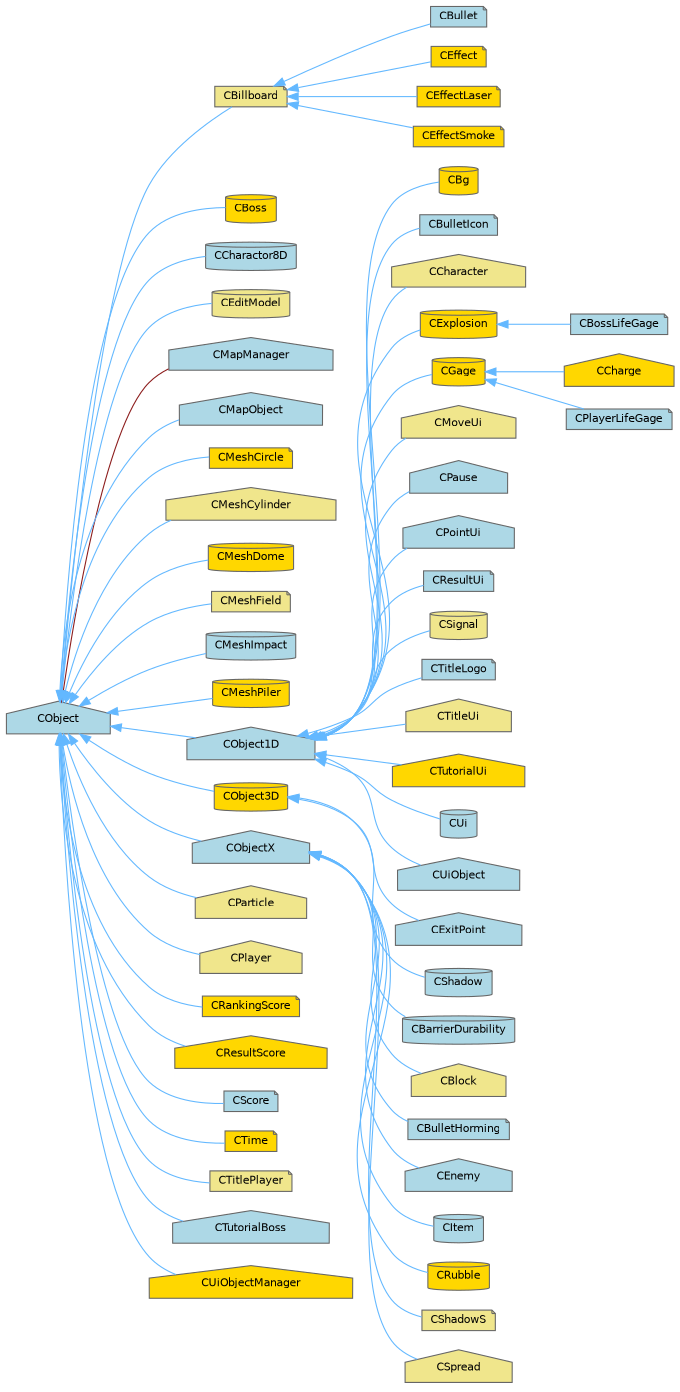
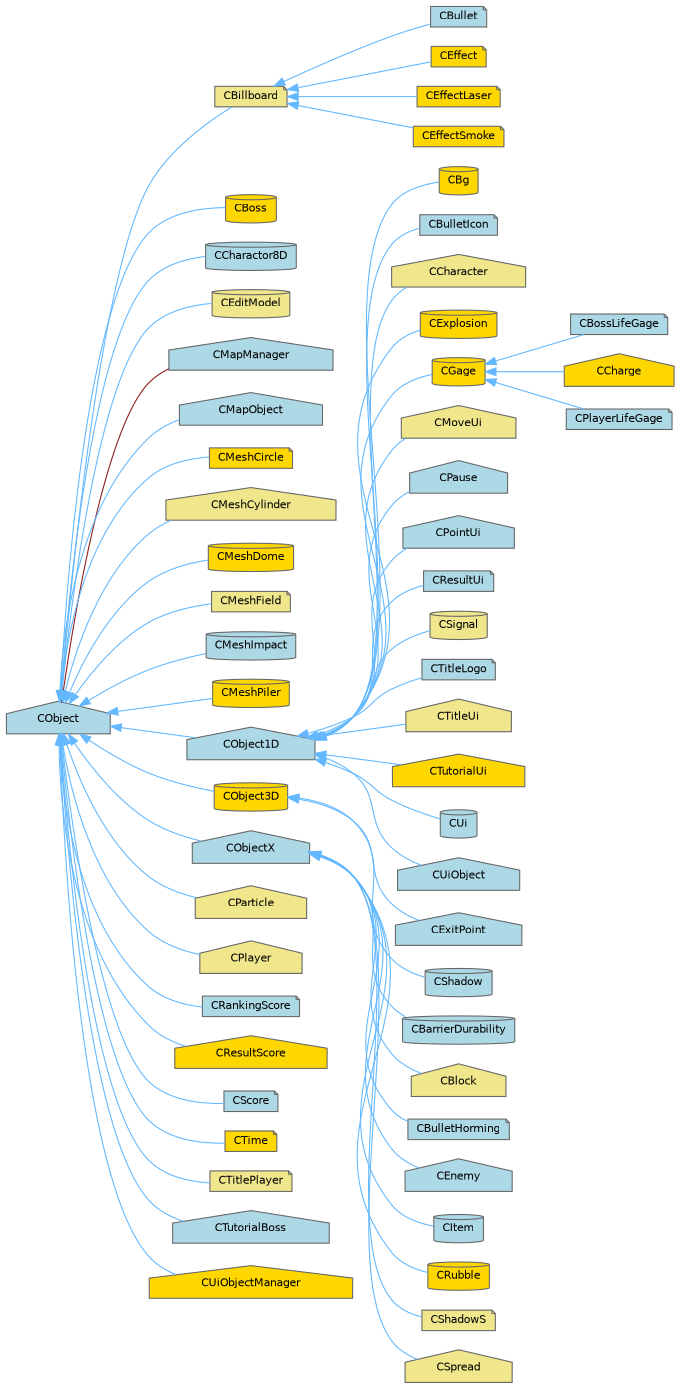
(539, 324) -> (540, 348)
(251, 1006) -> (251, 1006)
